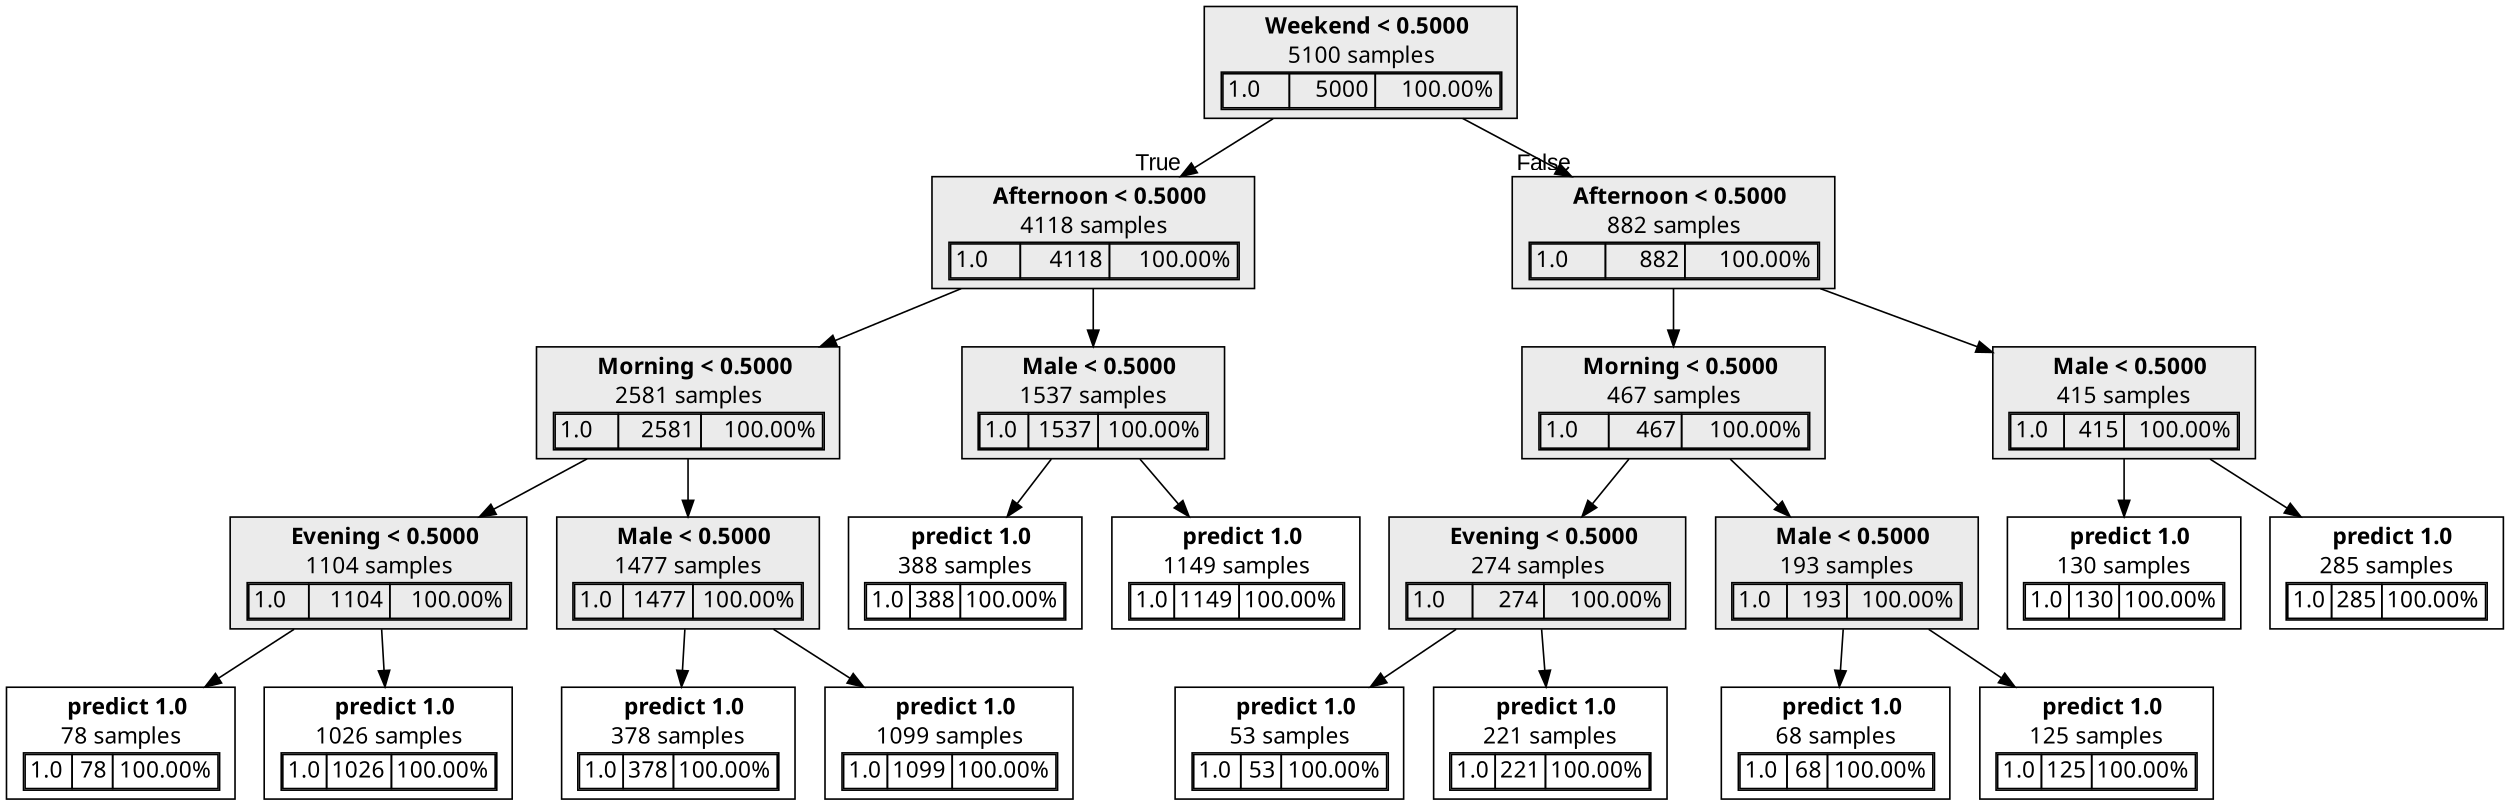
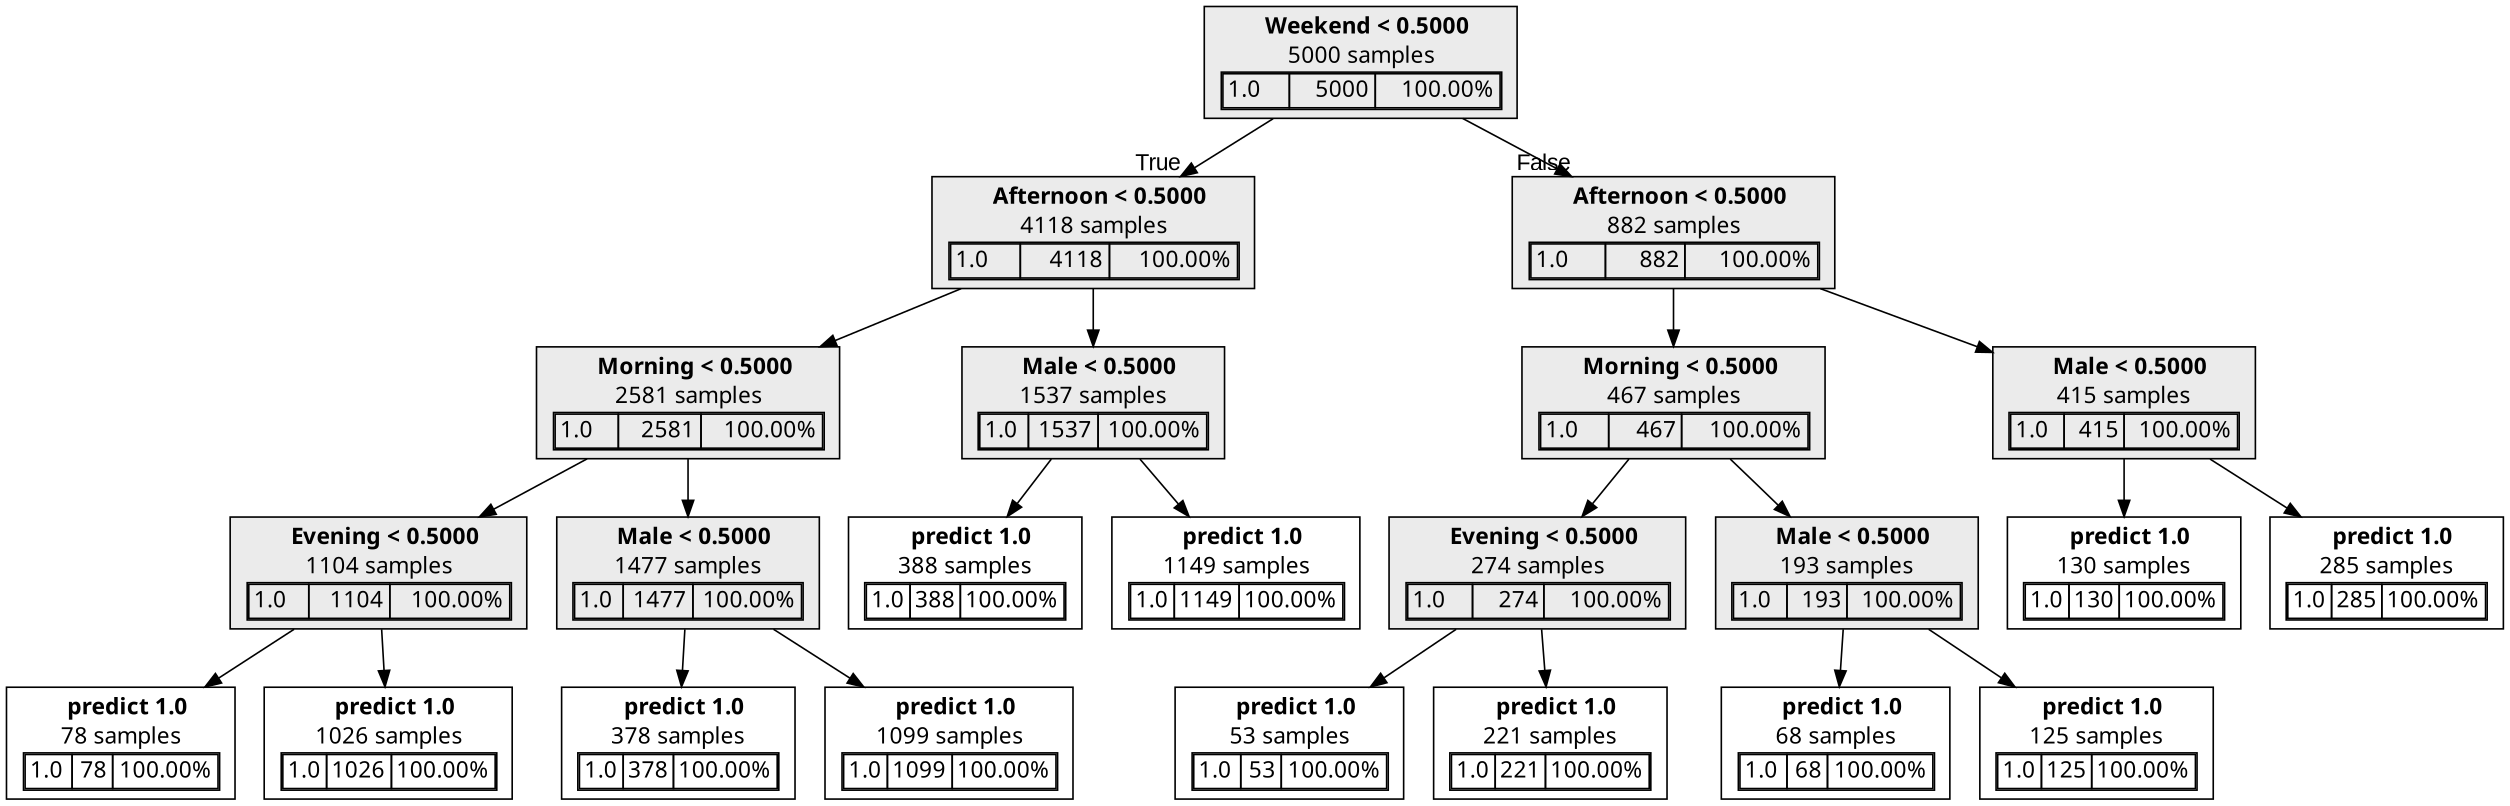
(1362, 56) -> (1362, 56)
